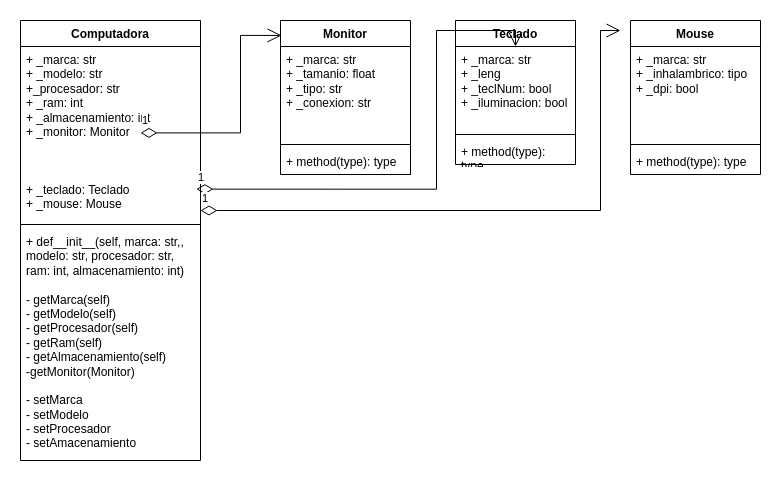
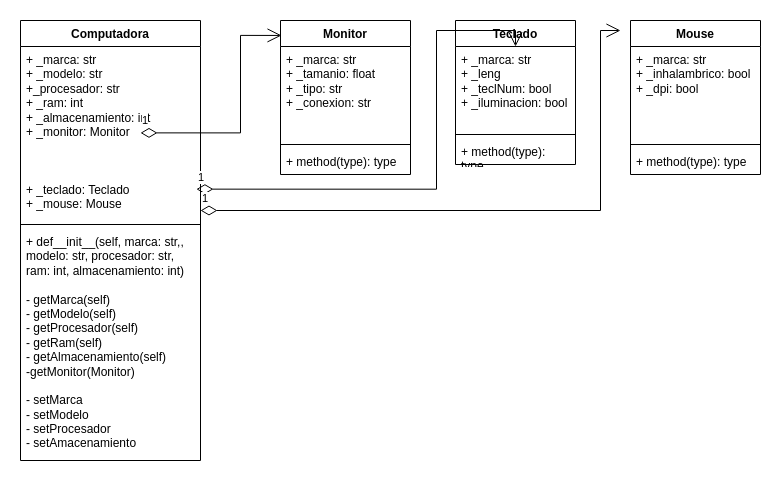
(696, 75) -> (696, 75)
